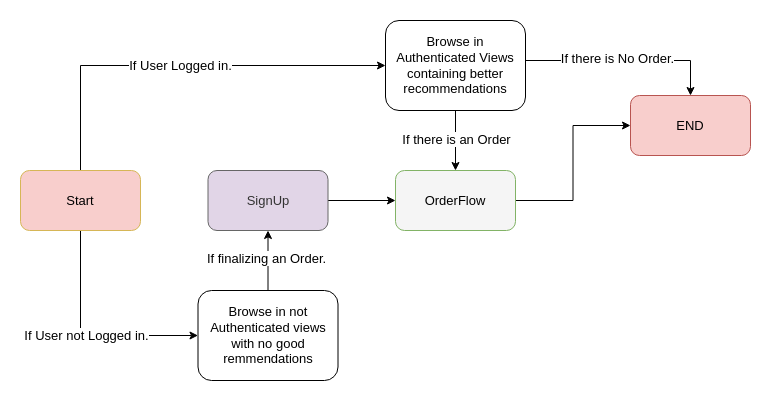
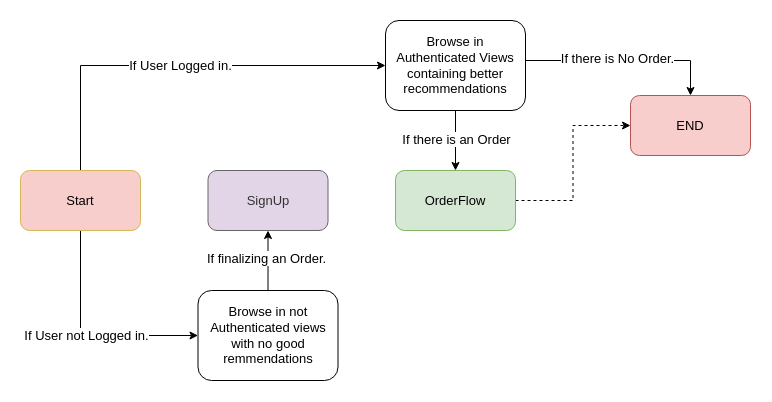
(573, 168) -> (573, 168)
(358, 201) -> none
(456, 201) -> (456, 201)
